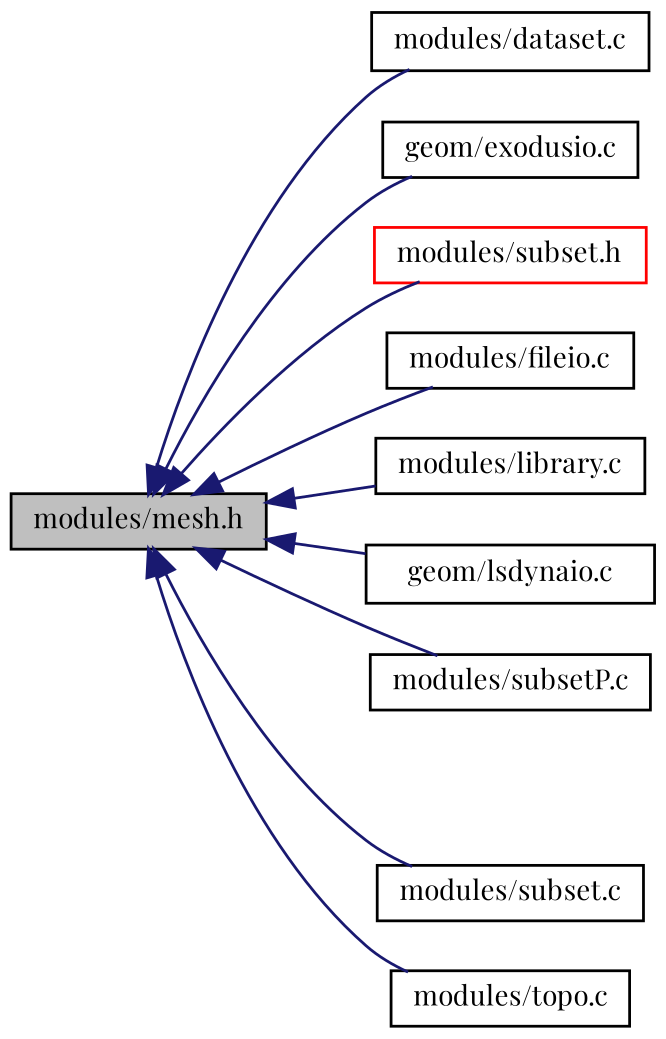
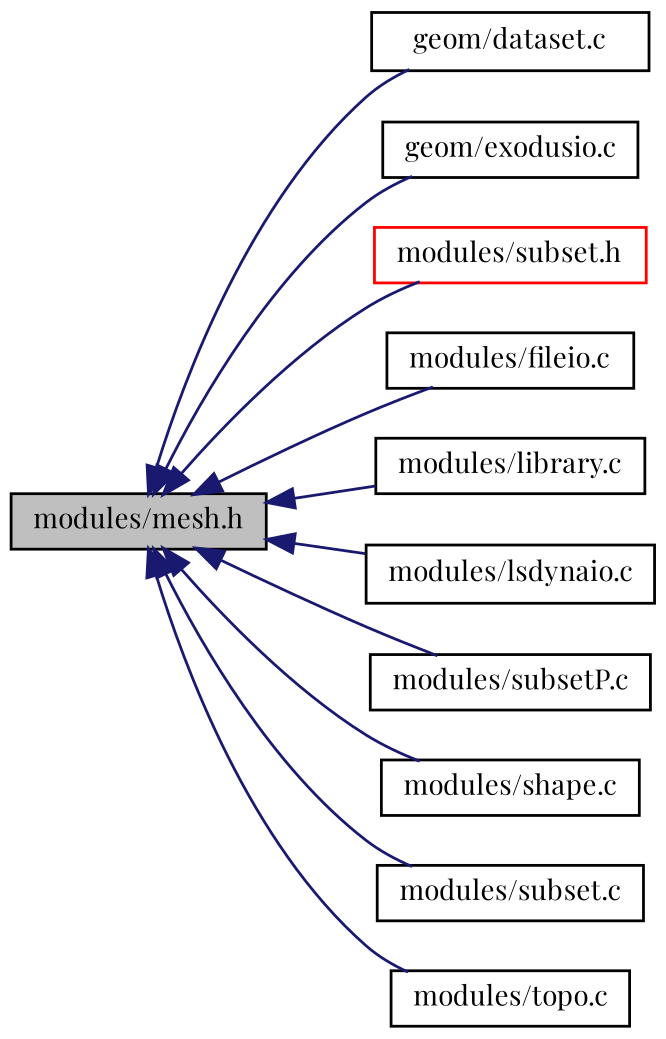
(510, 42) -> (510, 42)
(510, 574) -> (510, 574)
none -> (510, 788)
